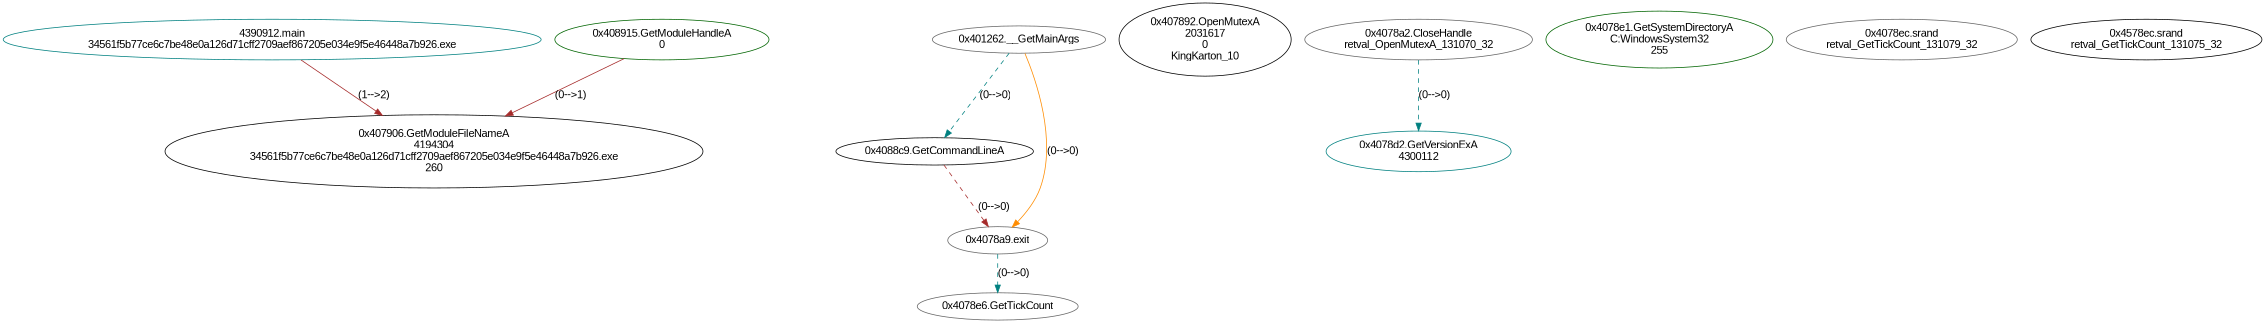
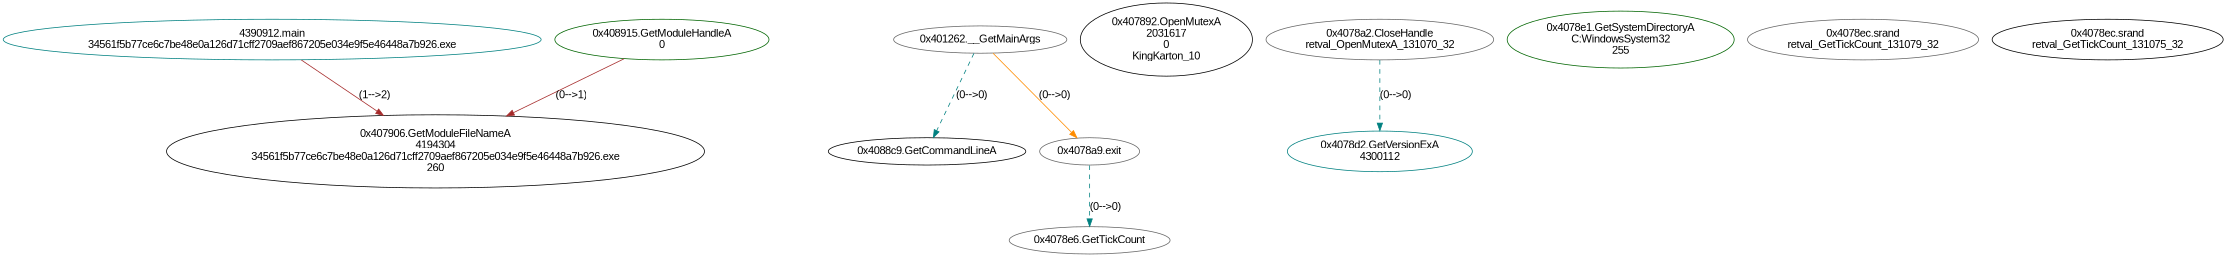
(2146, 40) -> (2108, 40)
(964, 193) -> none
